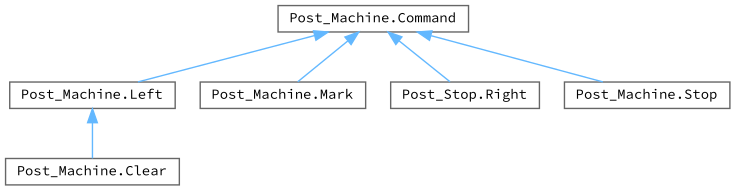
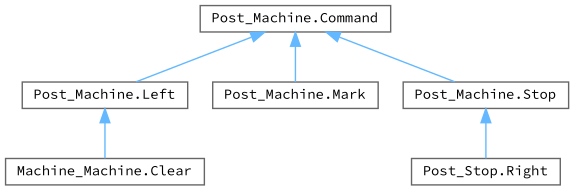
(425, 61) -> (486, 141)
(92, 172) -> (105, 172)
